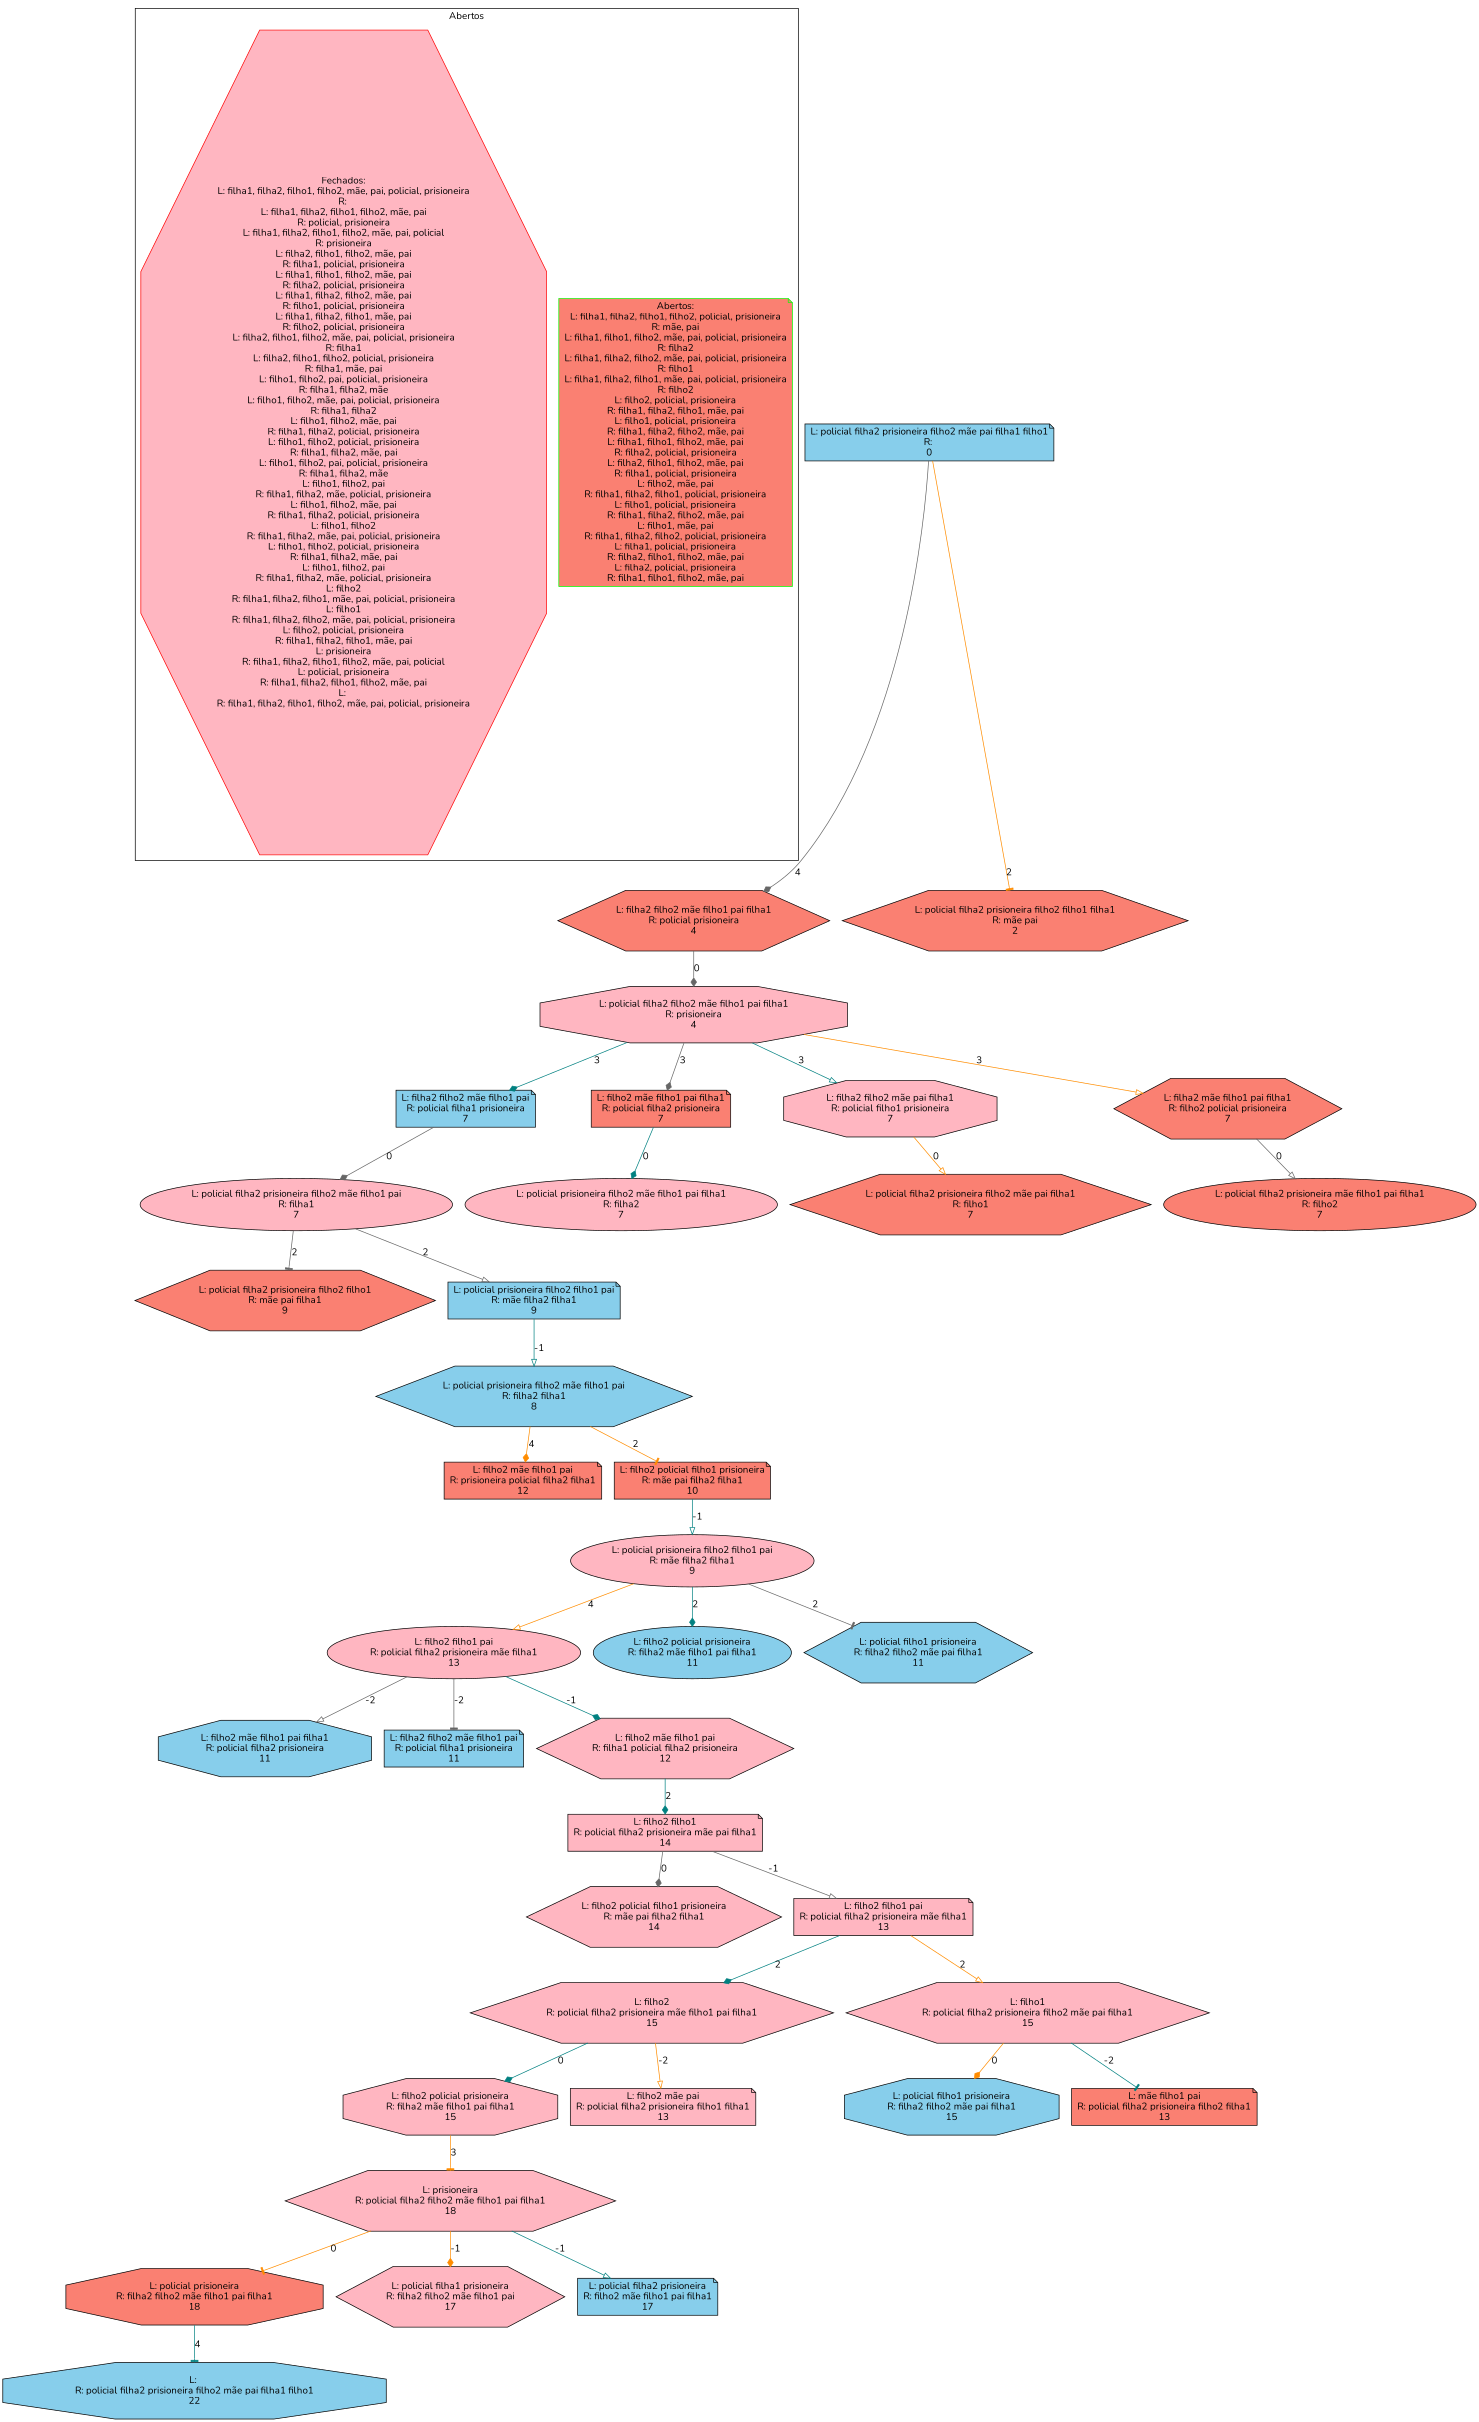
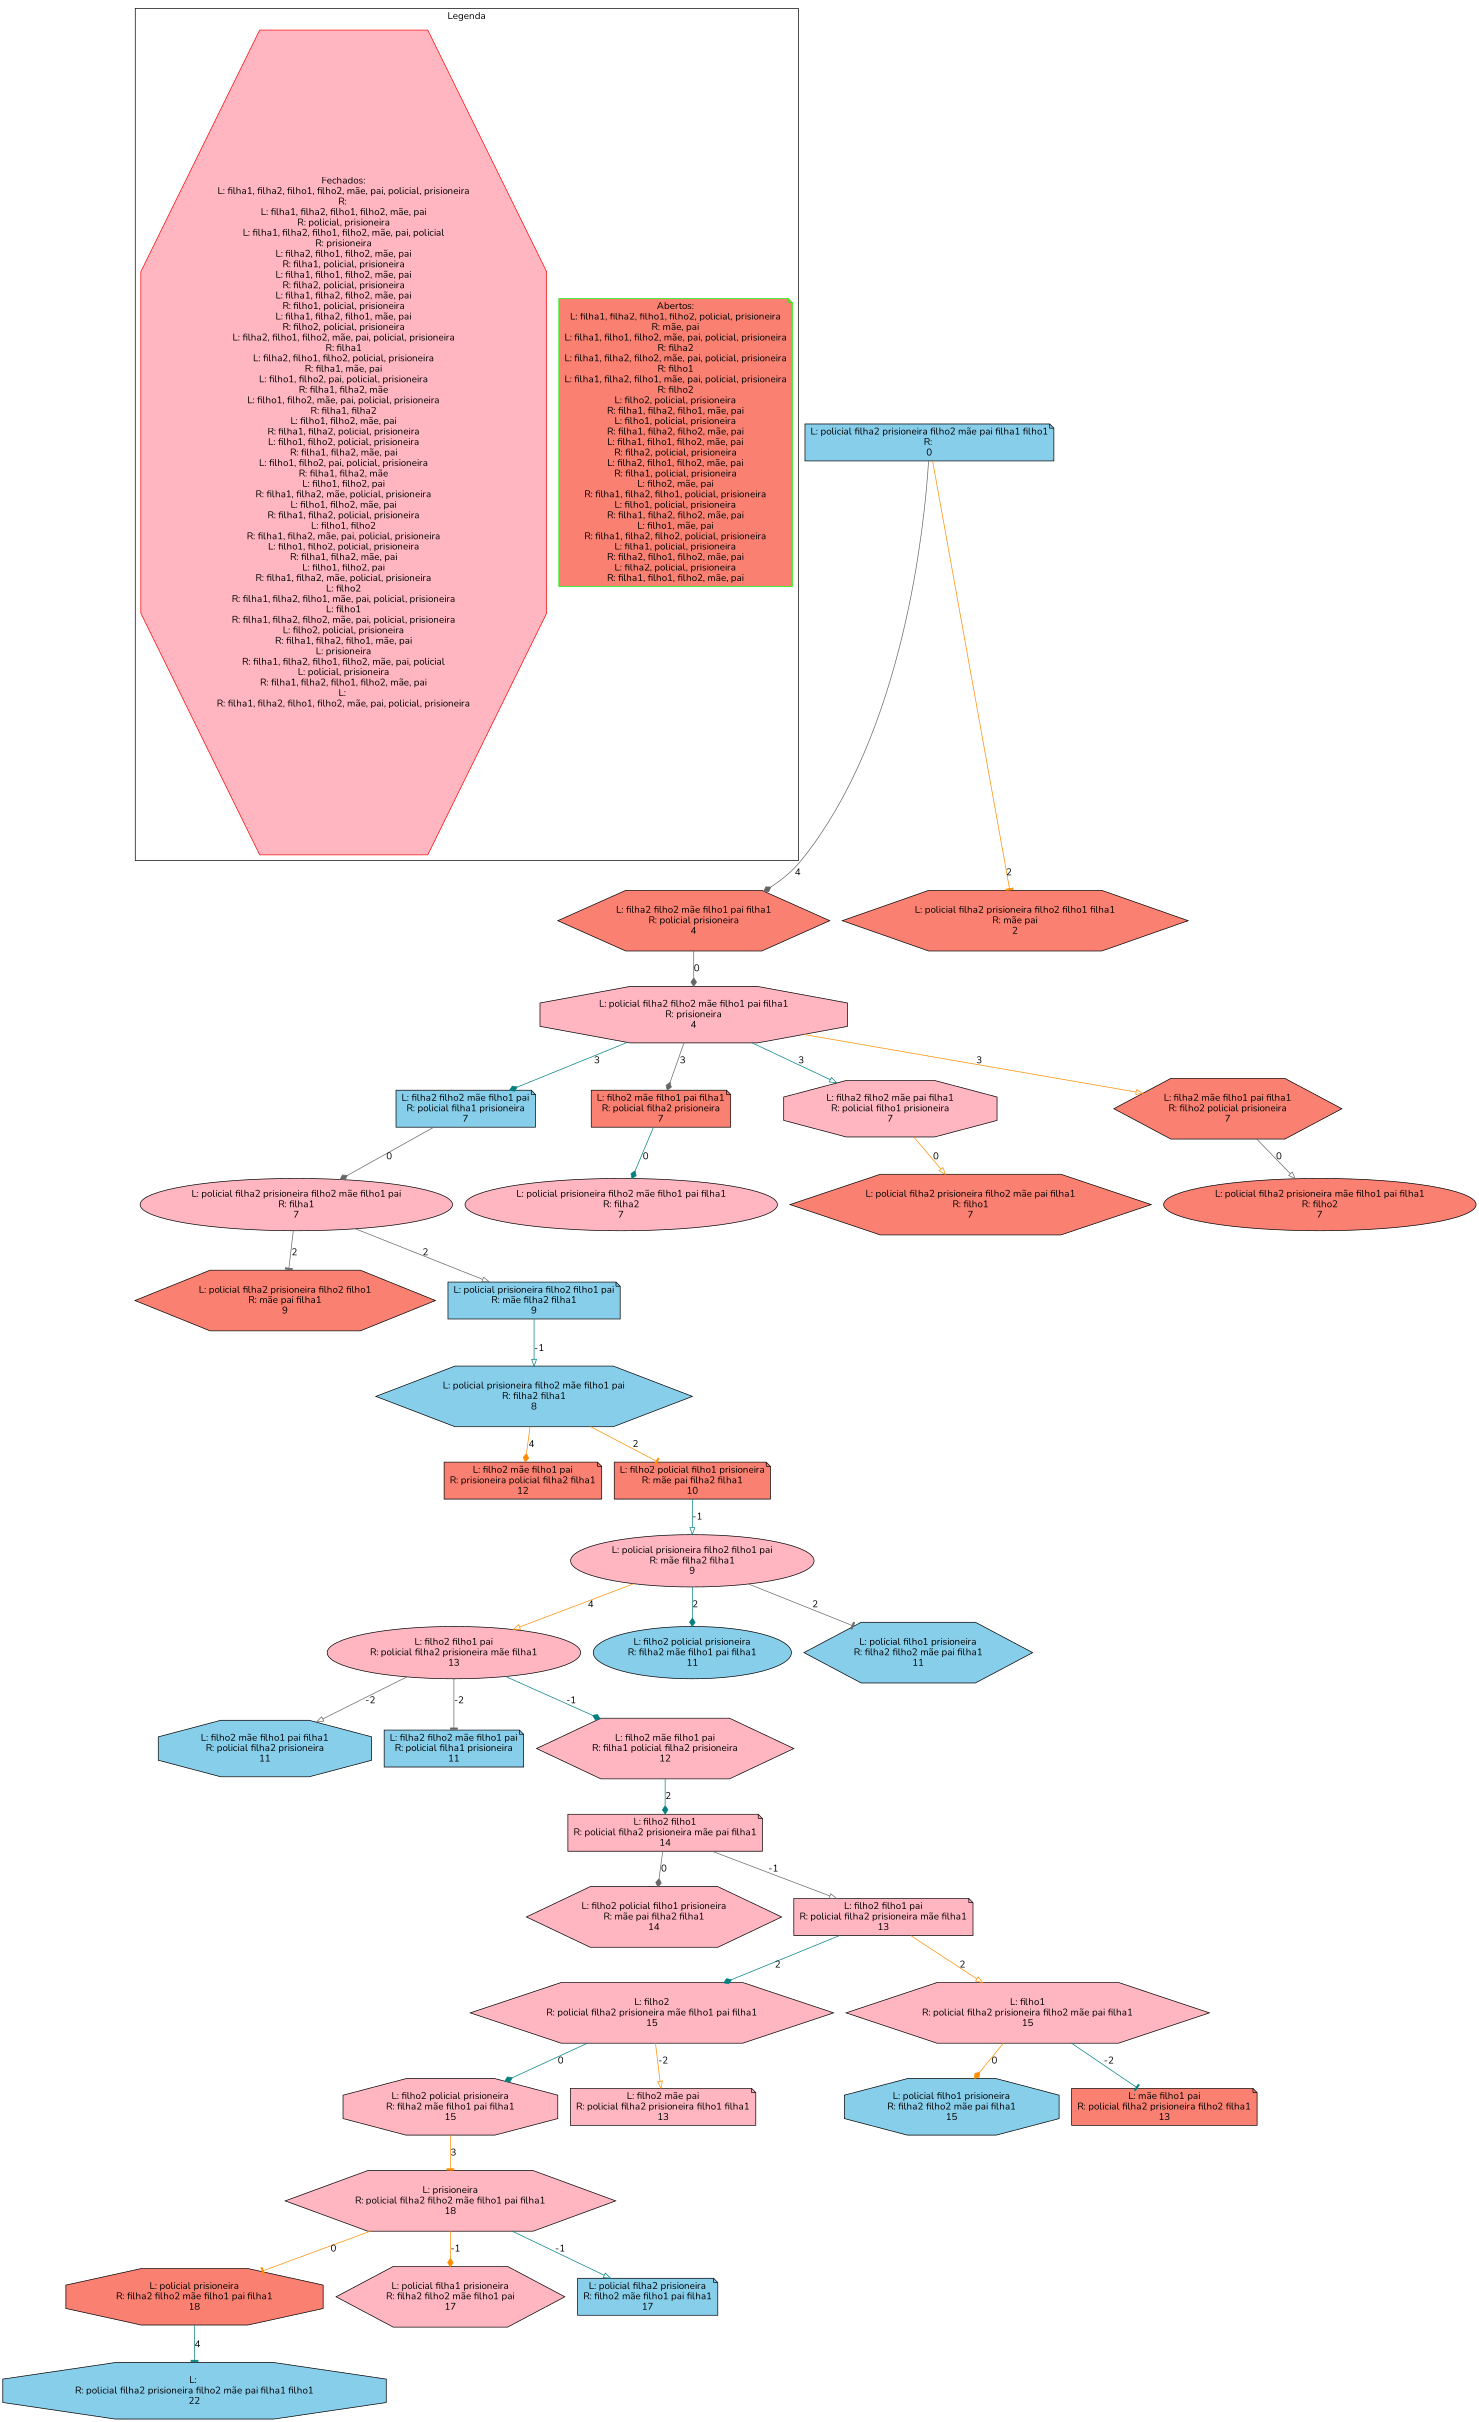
(467, 16) -> (467, 16)
